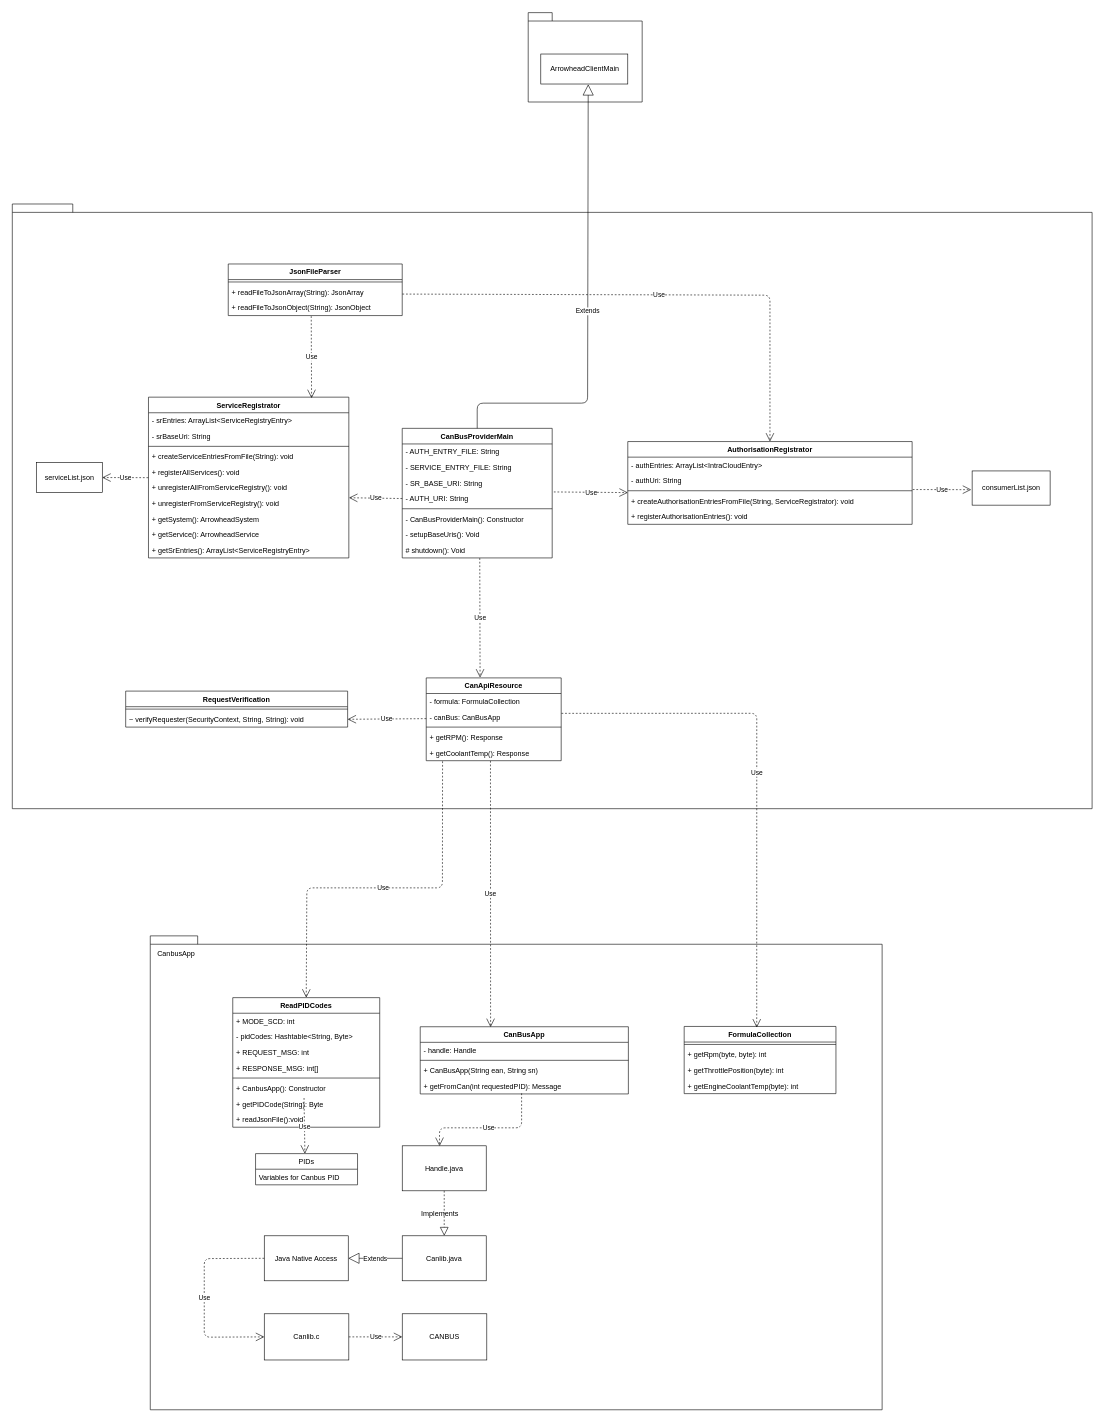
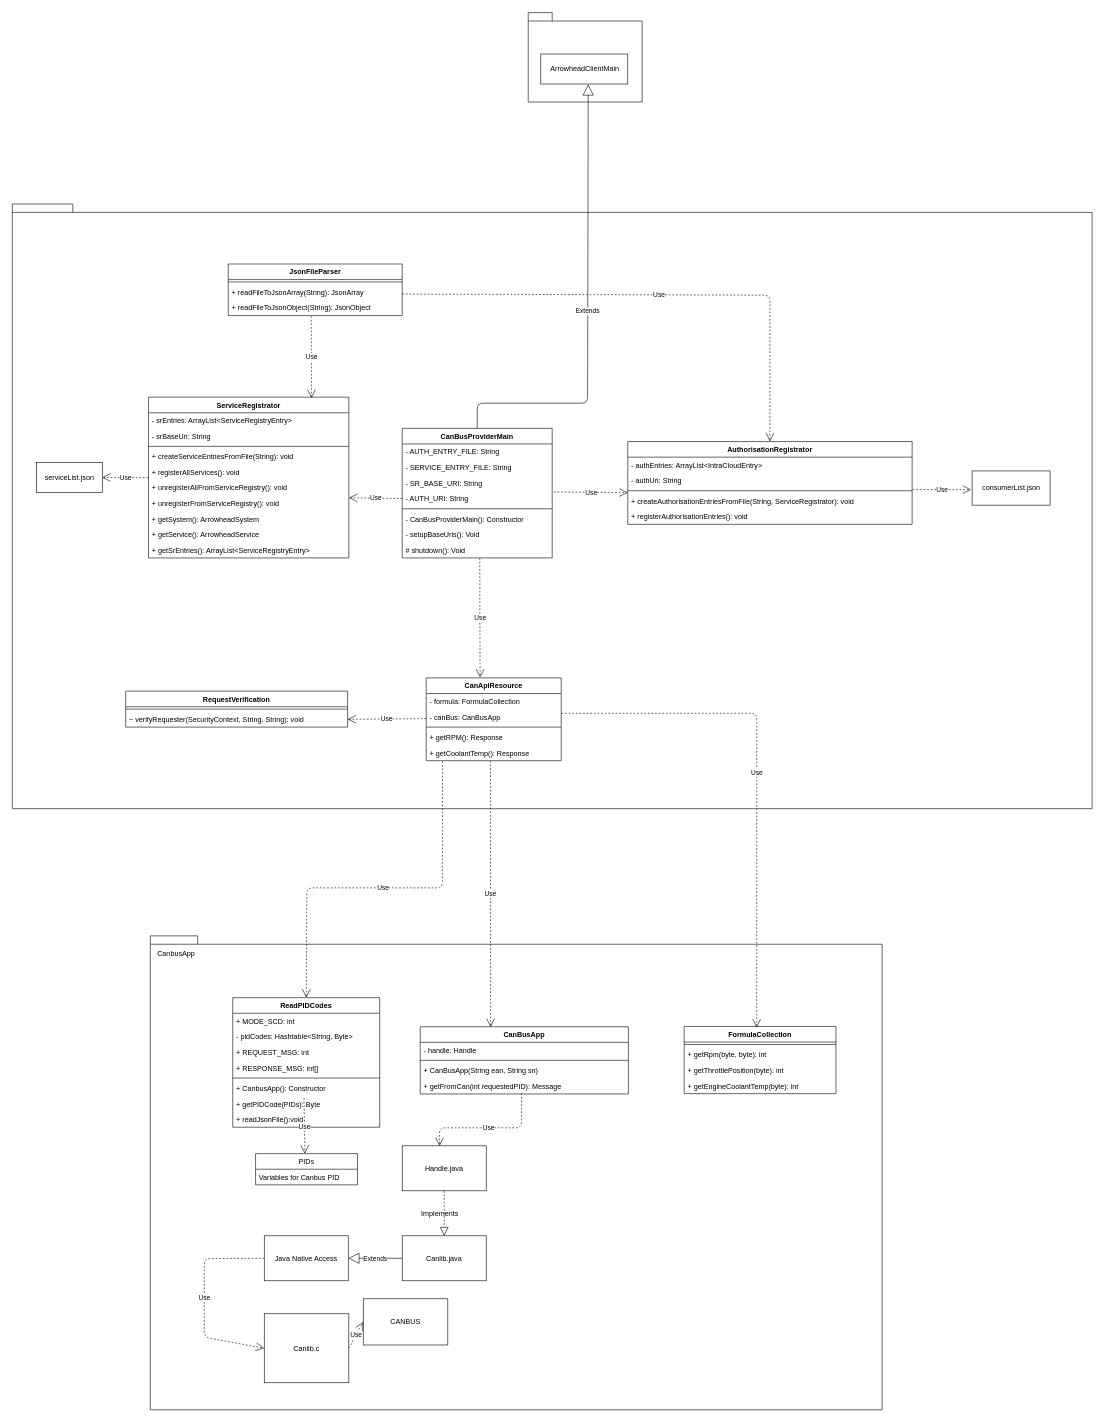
(285, 1104) -> (282, 1104)
(307, 1337) -> (307, 1348)
(445, 1337) -> (406, 1322)
